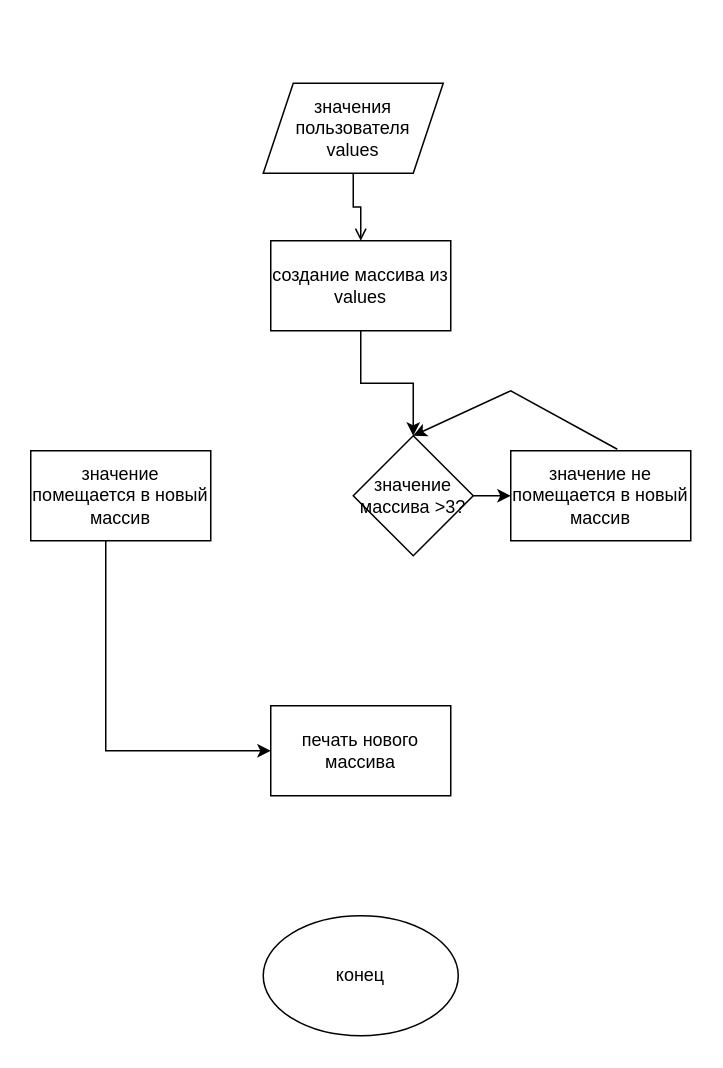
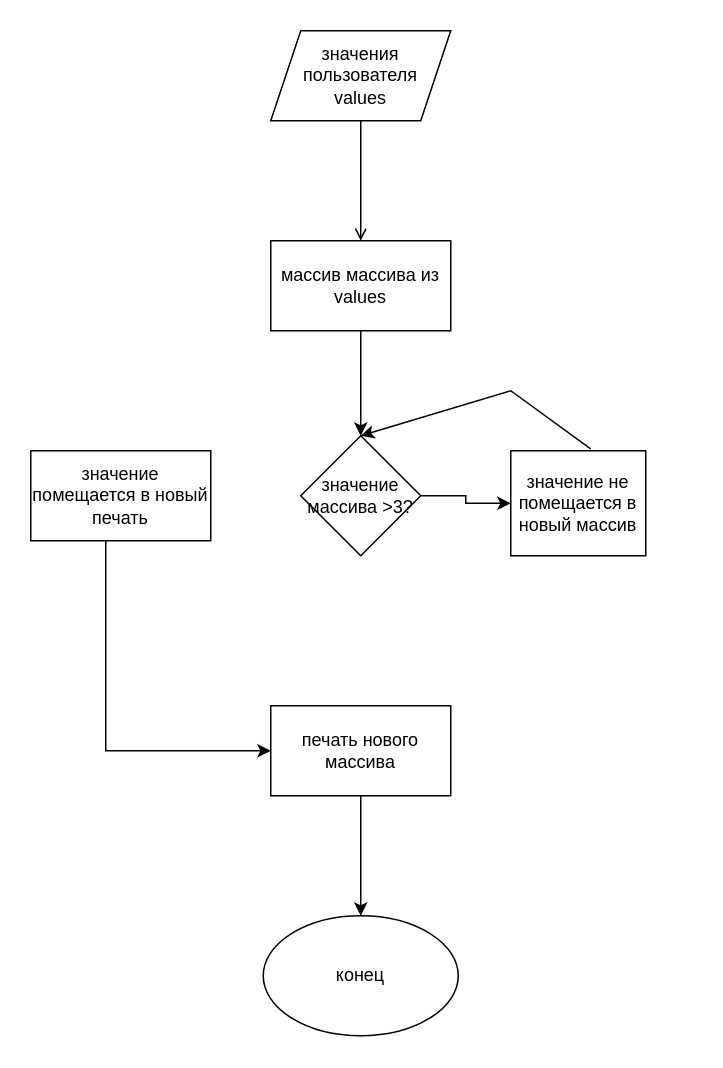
(353, 128) -> (361, 76)
(361, 286) -> (361, 286)
(121, 496) -> (121, 496)
(413, 496) -> (361, 496)
(601, 496) -> (578, 503)
none -> (361, 851)
